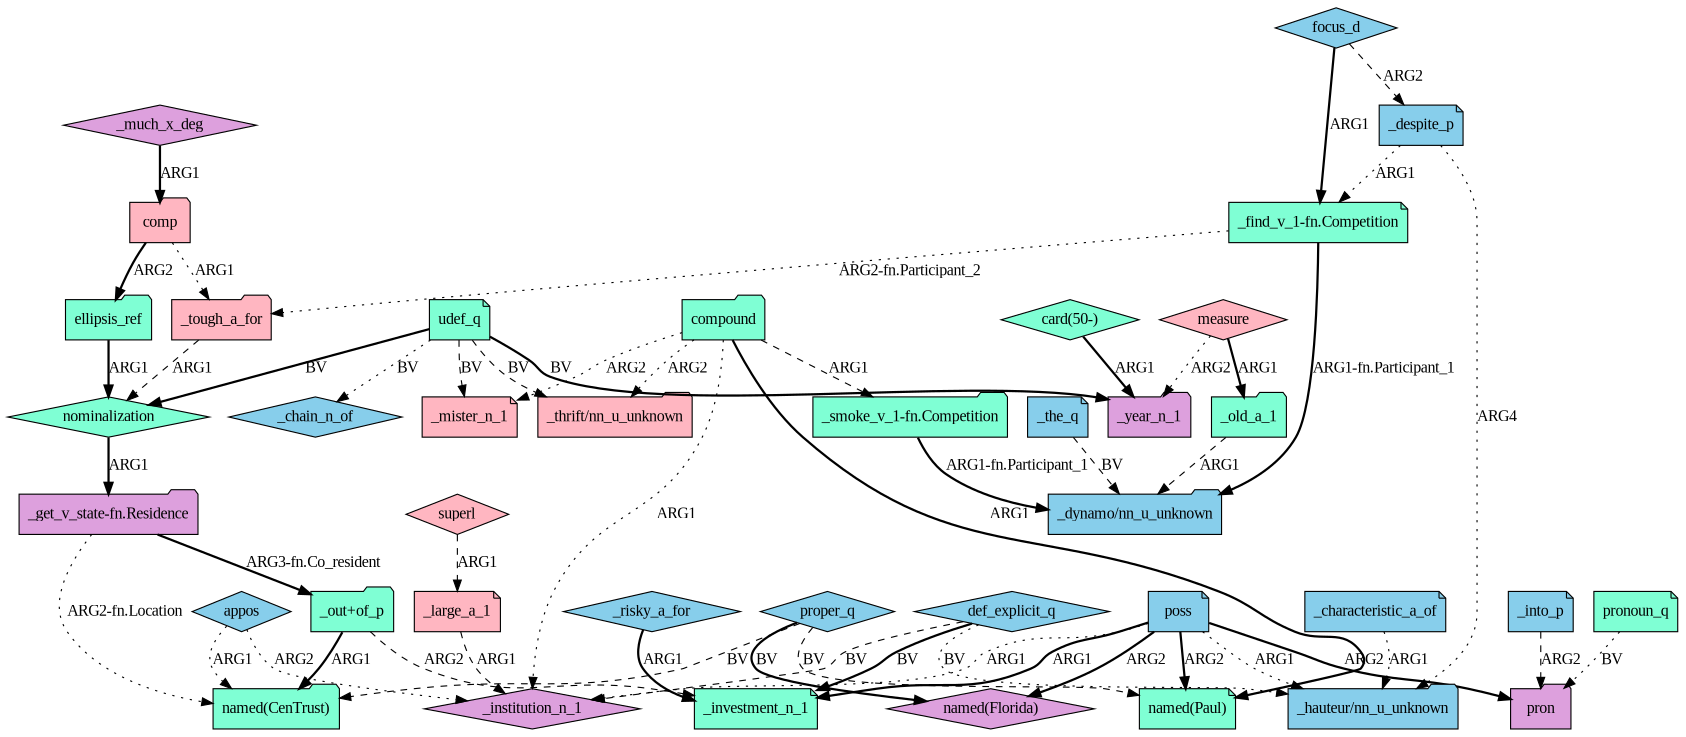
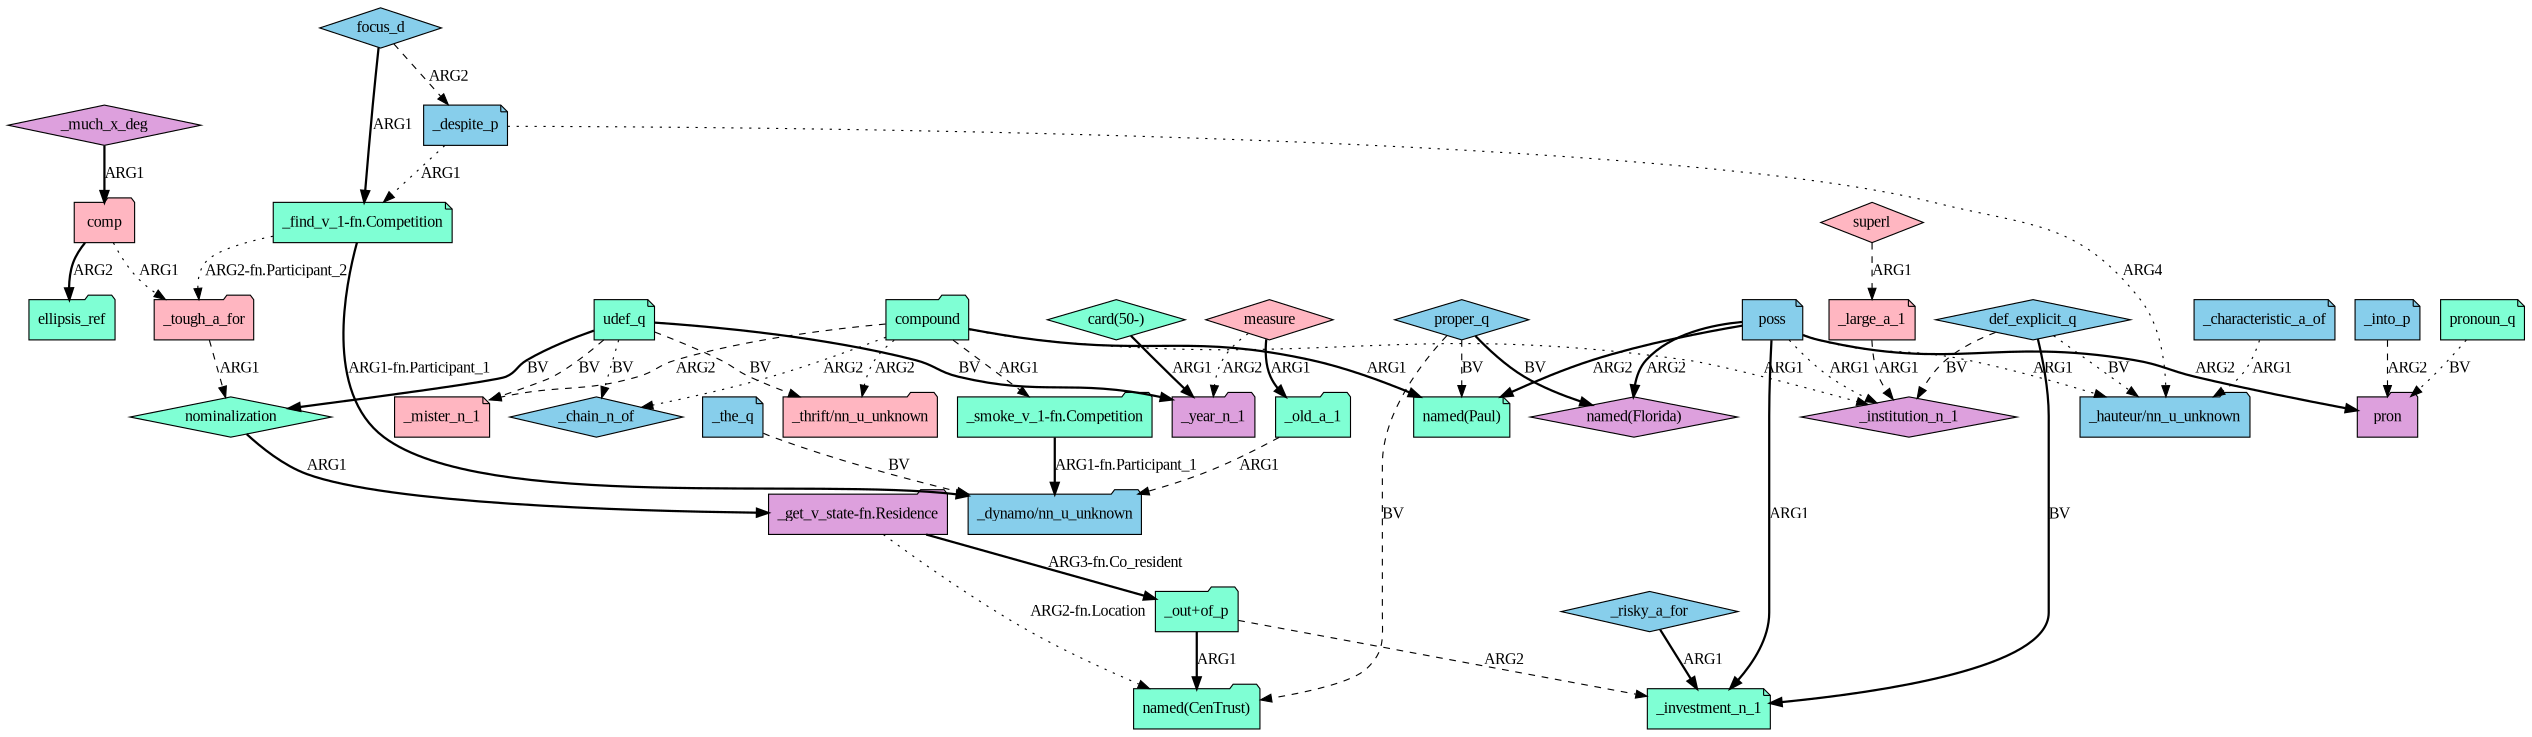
(604, 361) -> (692, 356)
(109, 363) -> none
none -> (771, 377)
(242, 612) -> none
